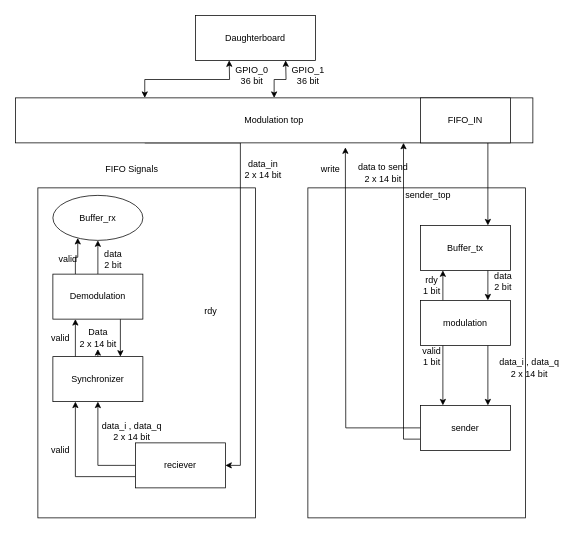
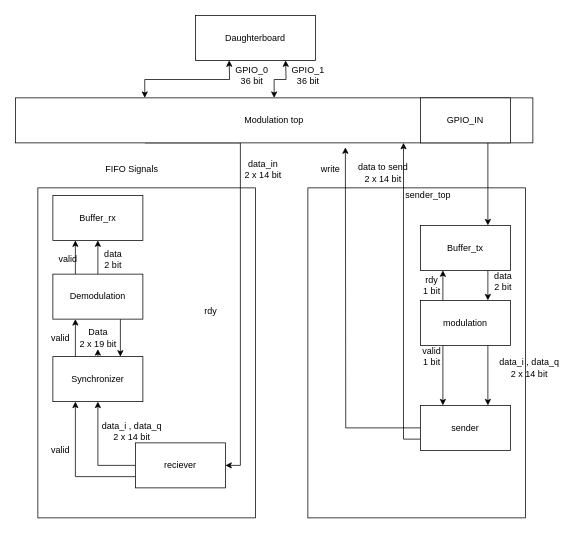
(465, 120) -> (465, 120)
(98, 218) -> (98, 218)
(98, 338) -> (98, 338)
